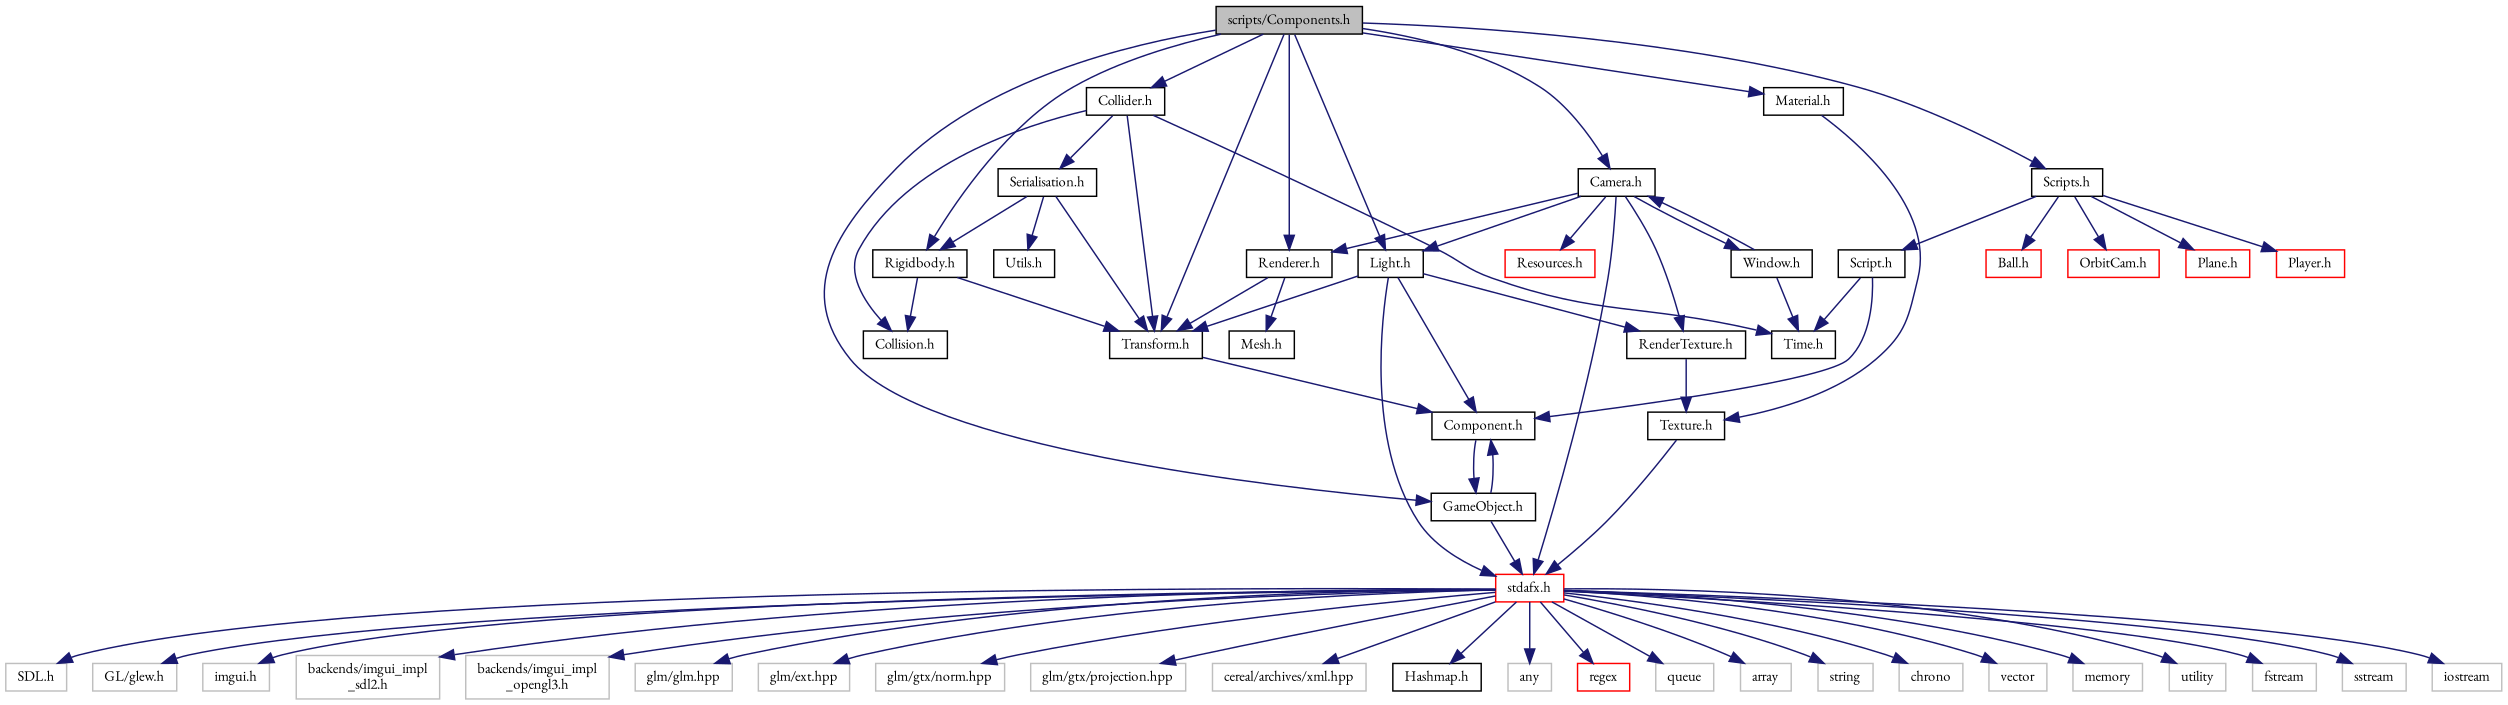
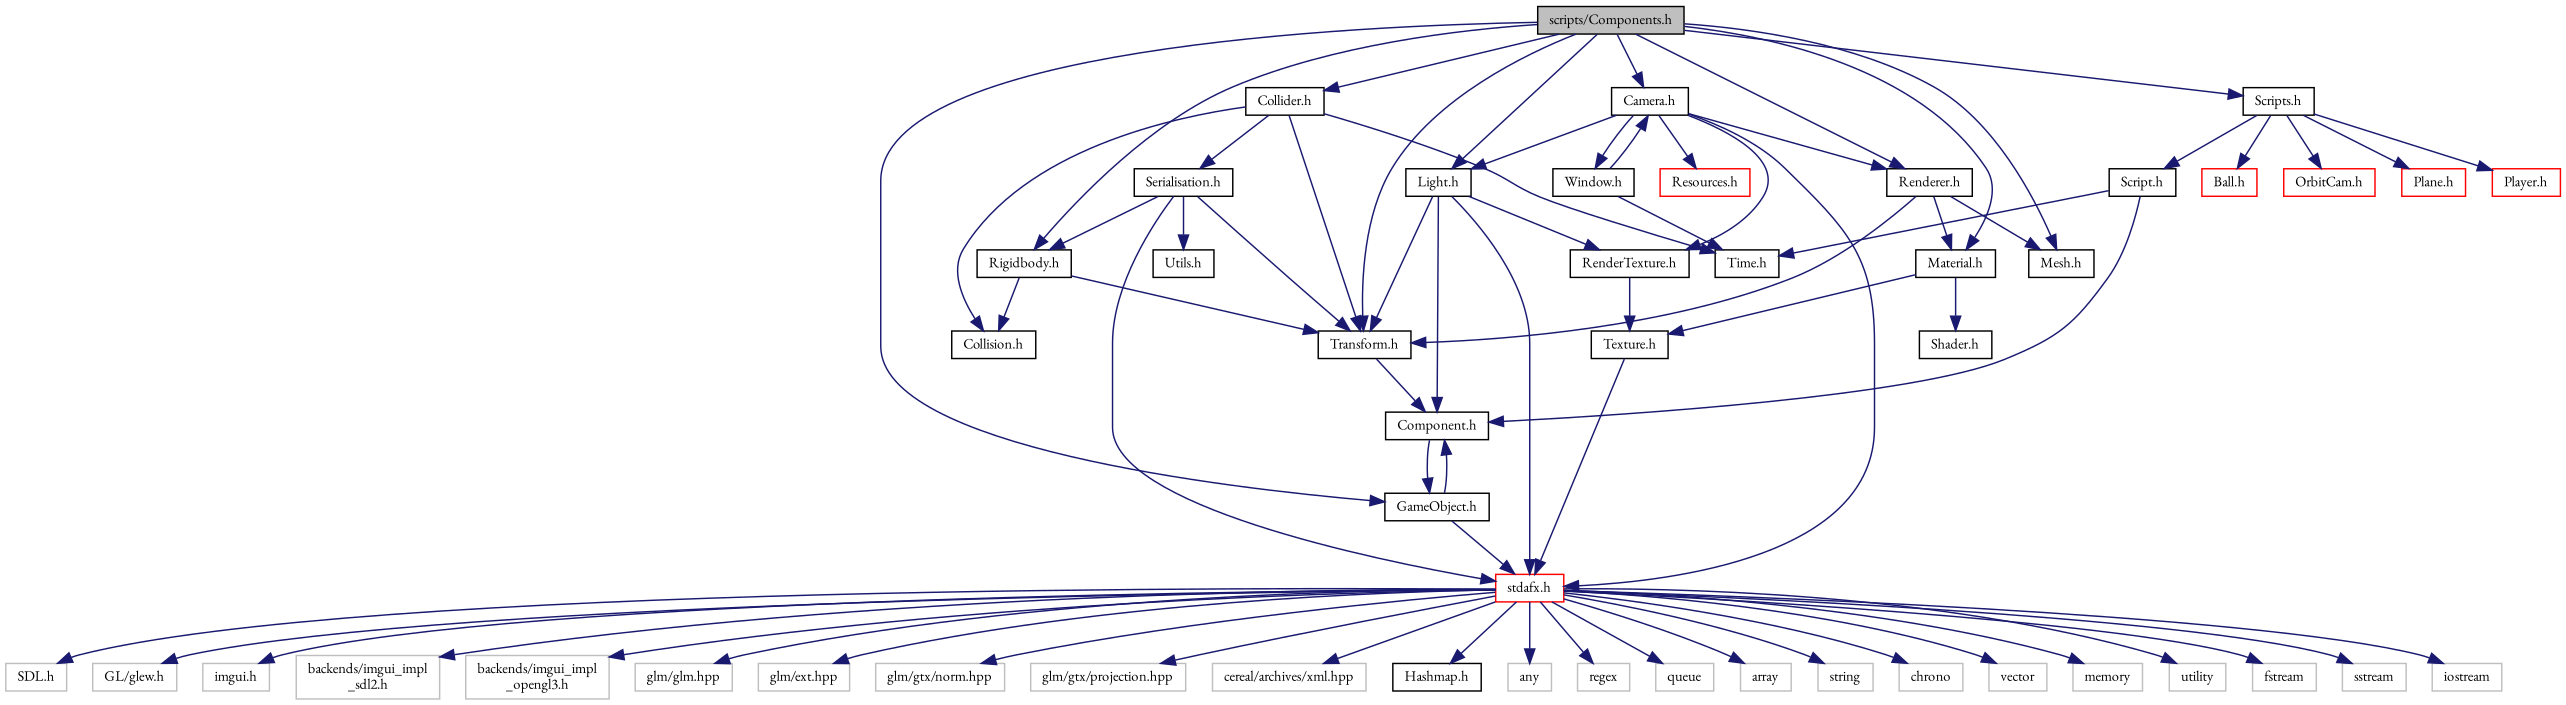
none -> (1904, 72)
none -> (1940, 214)
none -> (1956, 345)
none -> (1166, 487)
(1604, 677) -> (1604, 677)
